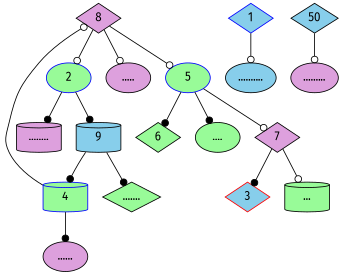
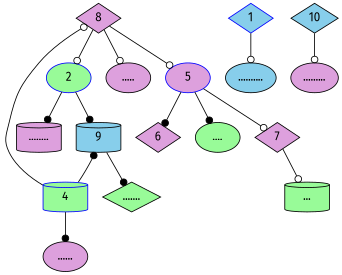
(315, 18) -> (315, 18)
(188, 78) -> (188, 78)
(158, 137) -> (158, 137)
(78, 164) -> (86, 170)
(248, 197) -> none
